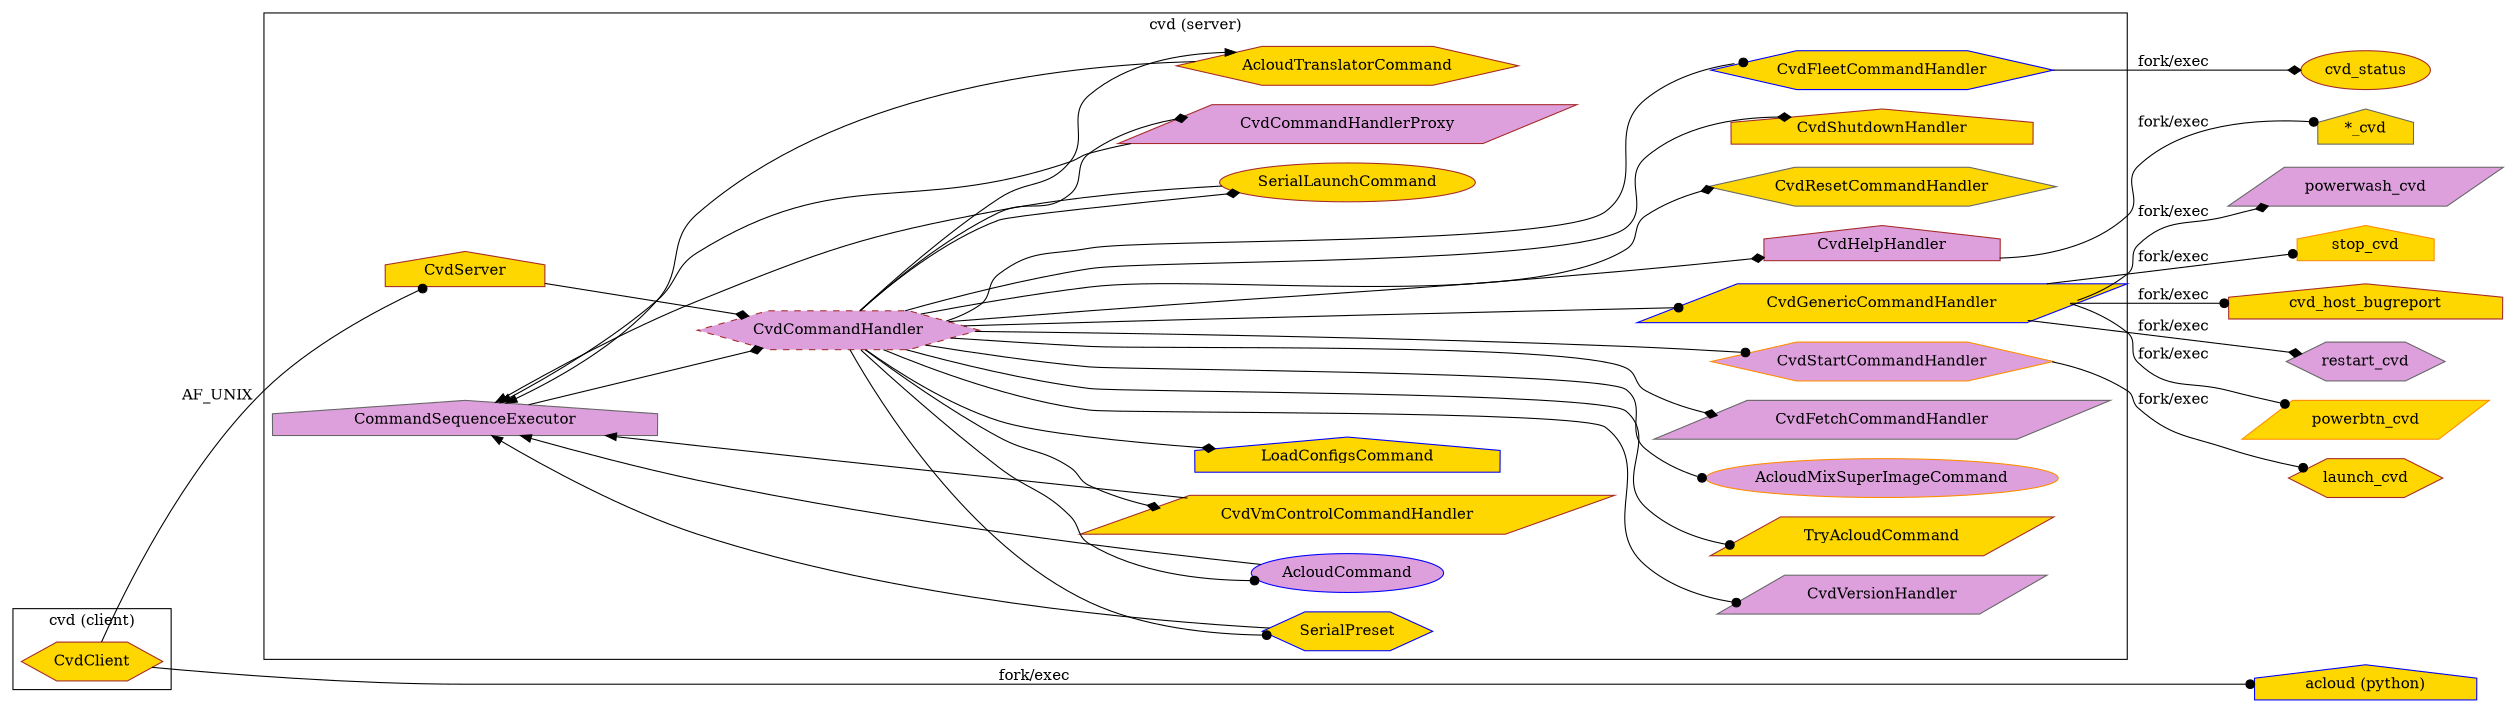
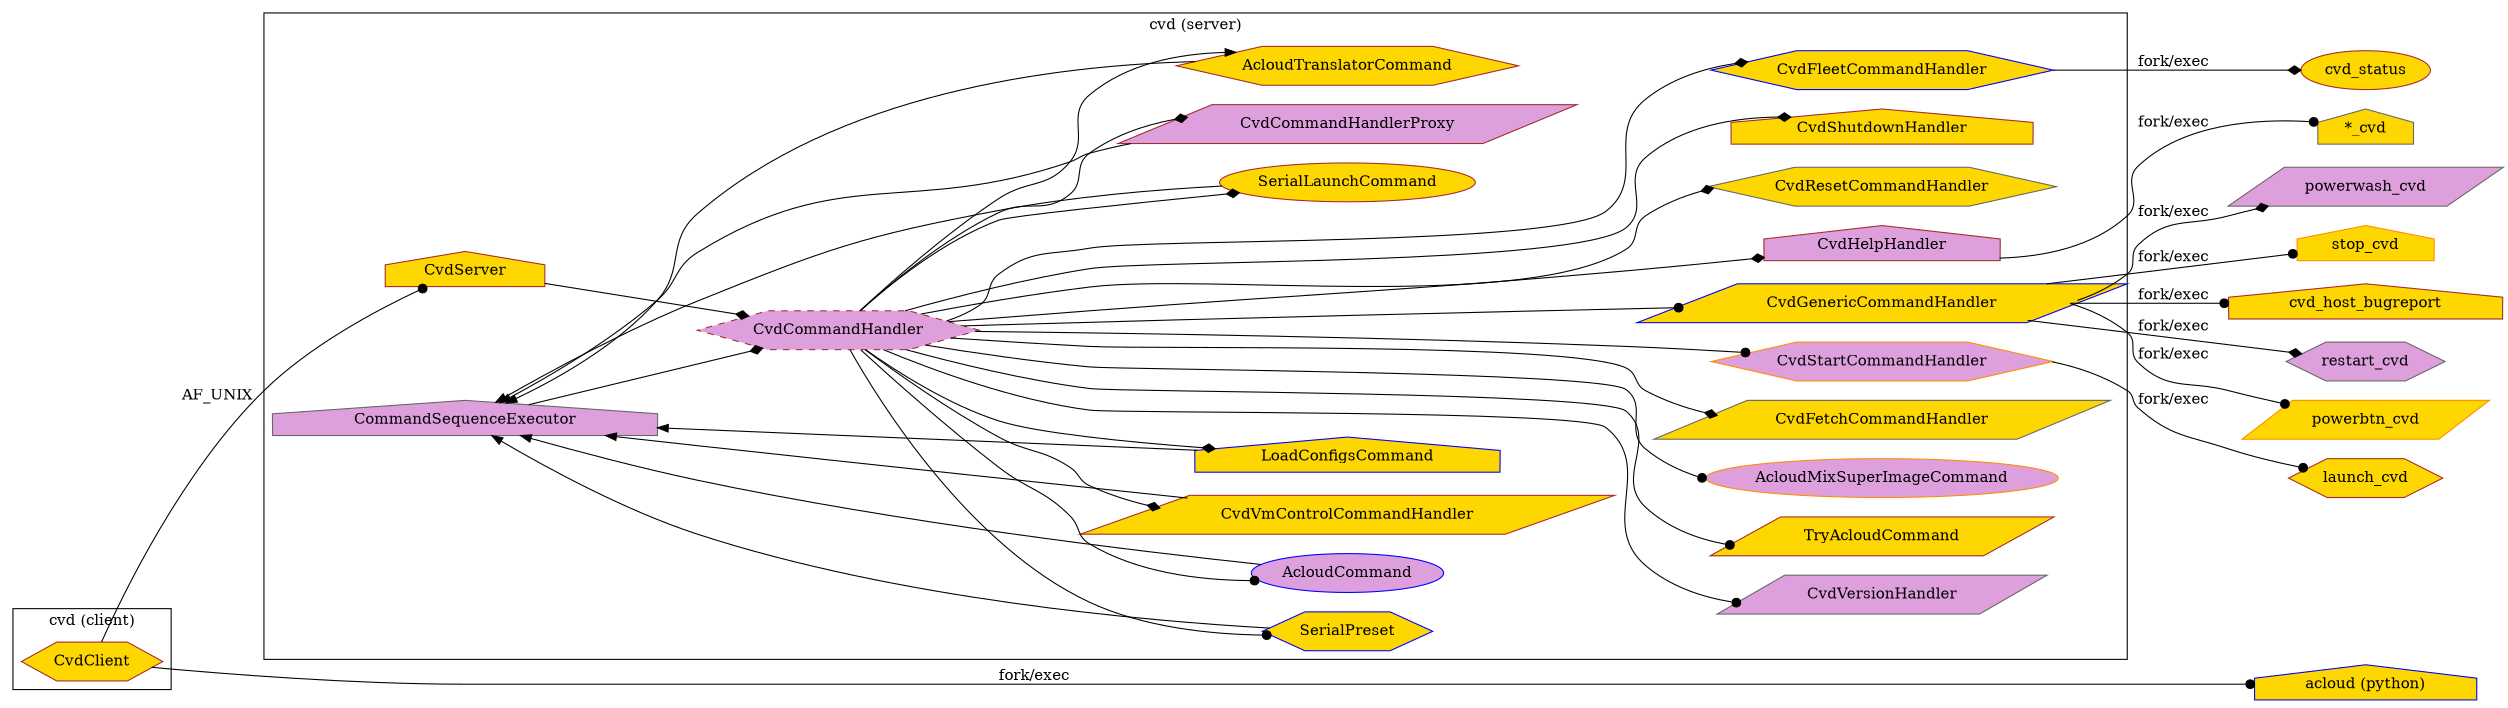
(1374, 238) -> (1374, 238)
(1882, 420) -> (1882, 420)
none -> (933, 439)
